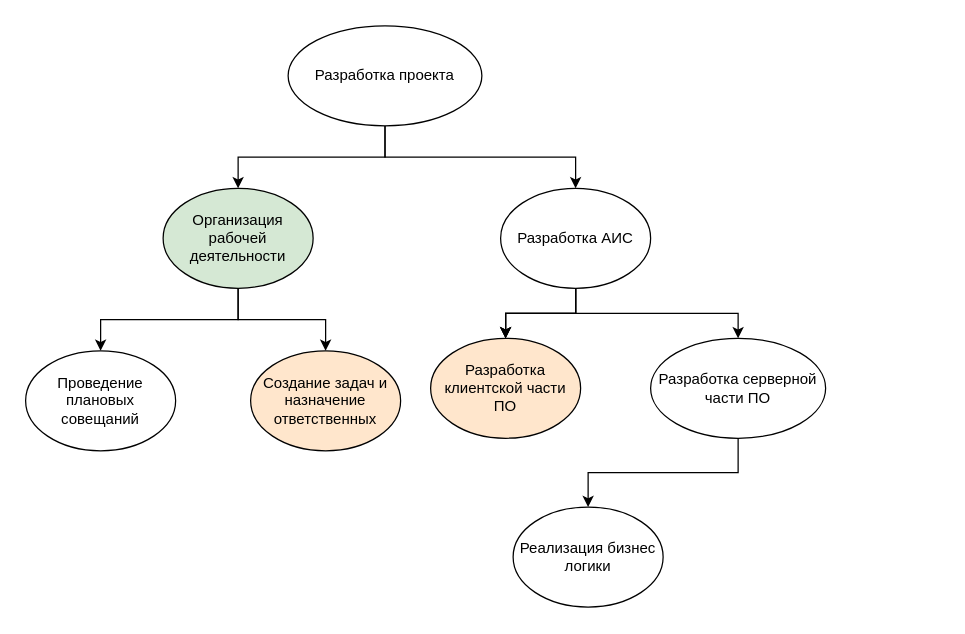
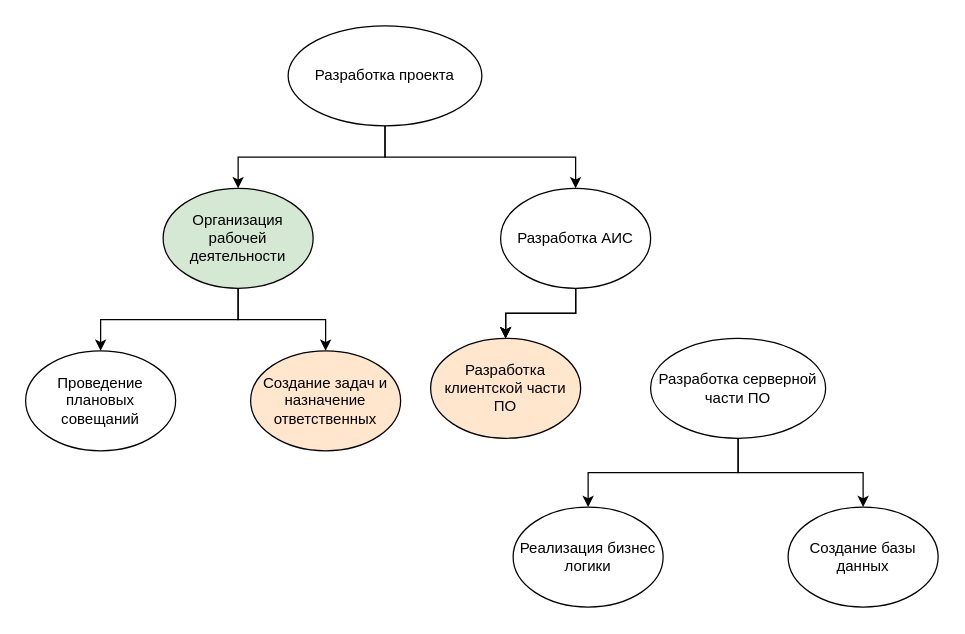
(666, 313) -> none
none -> (815, 473)
none -> (863, 557)
